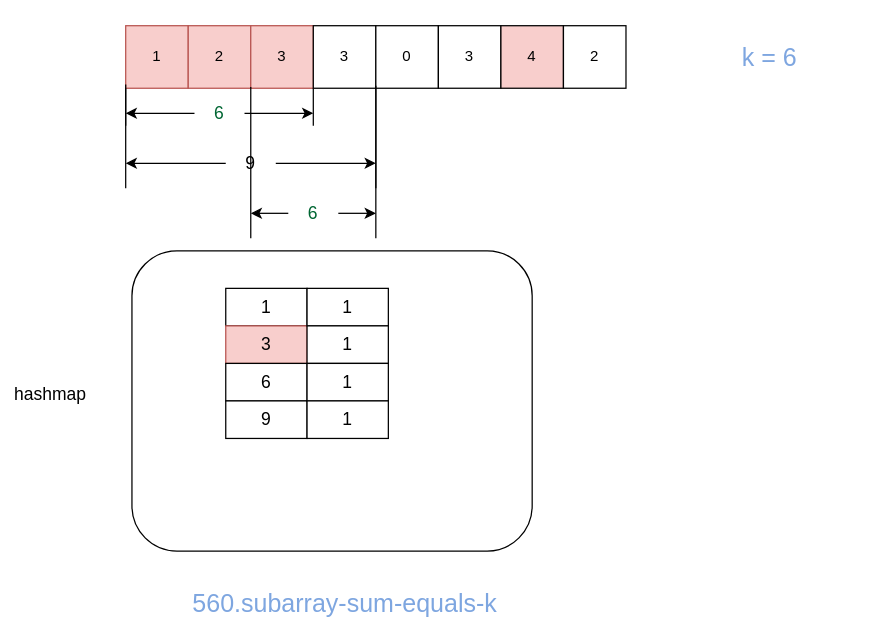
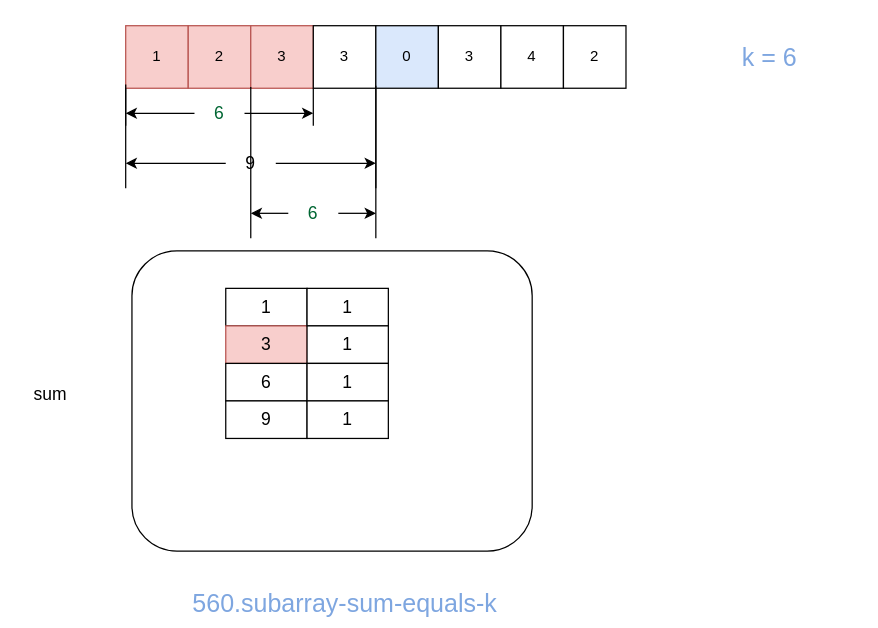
(407, 57) -> (407, 57)
(532, 57) -> (532, 57)
(51, 394) -> (51, 394)
